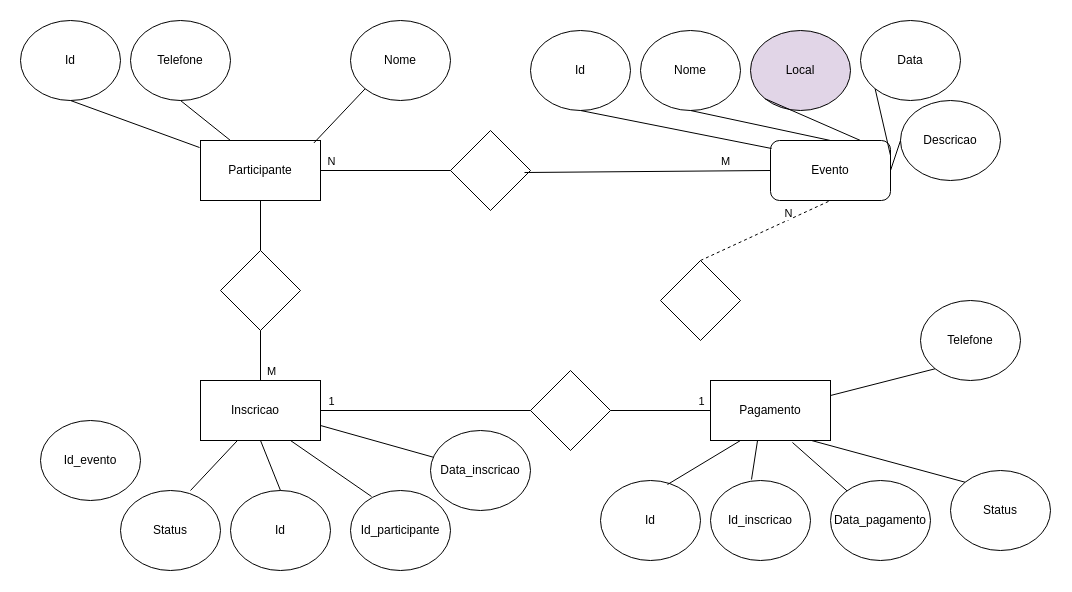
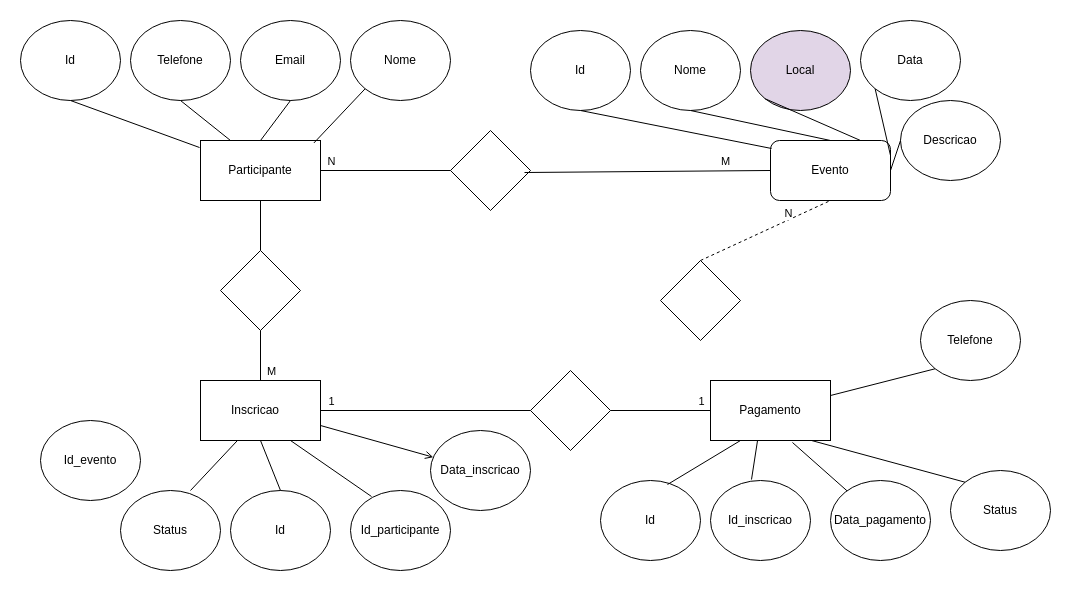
none -> (291, 61)
none -> (276, 121)
(429, 456) -> (428, 456)
